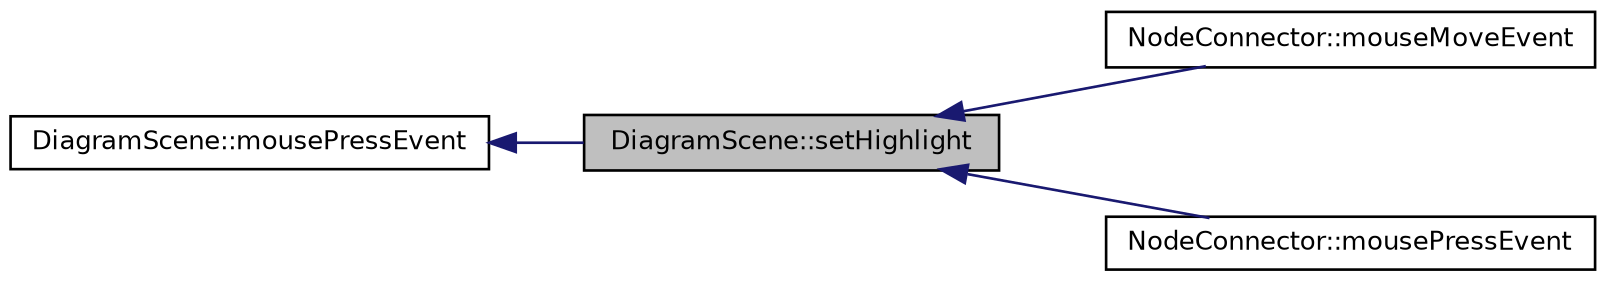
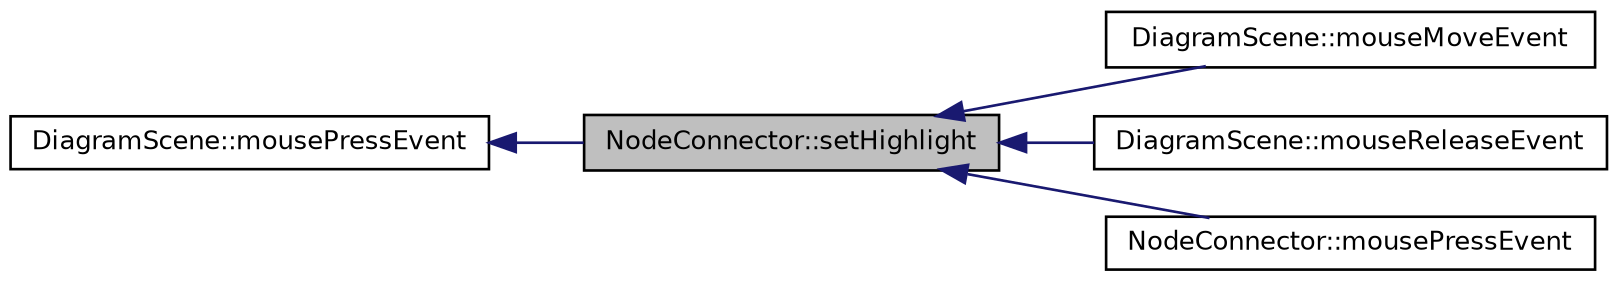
(1351, 40) -> (1351, 40)
(792, 143) -> (792, 143)
none -> (1351, 143)
